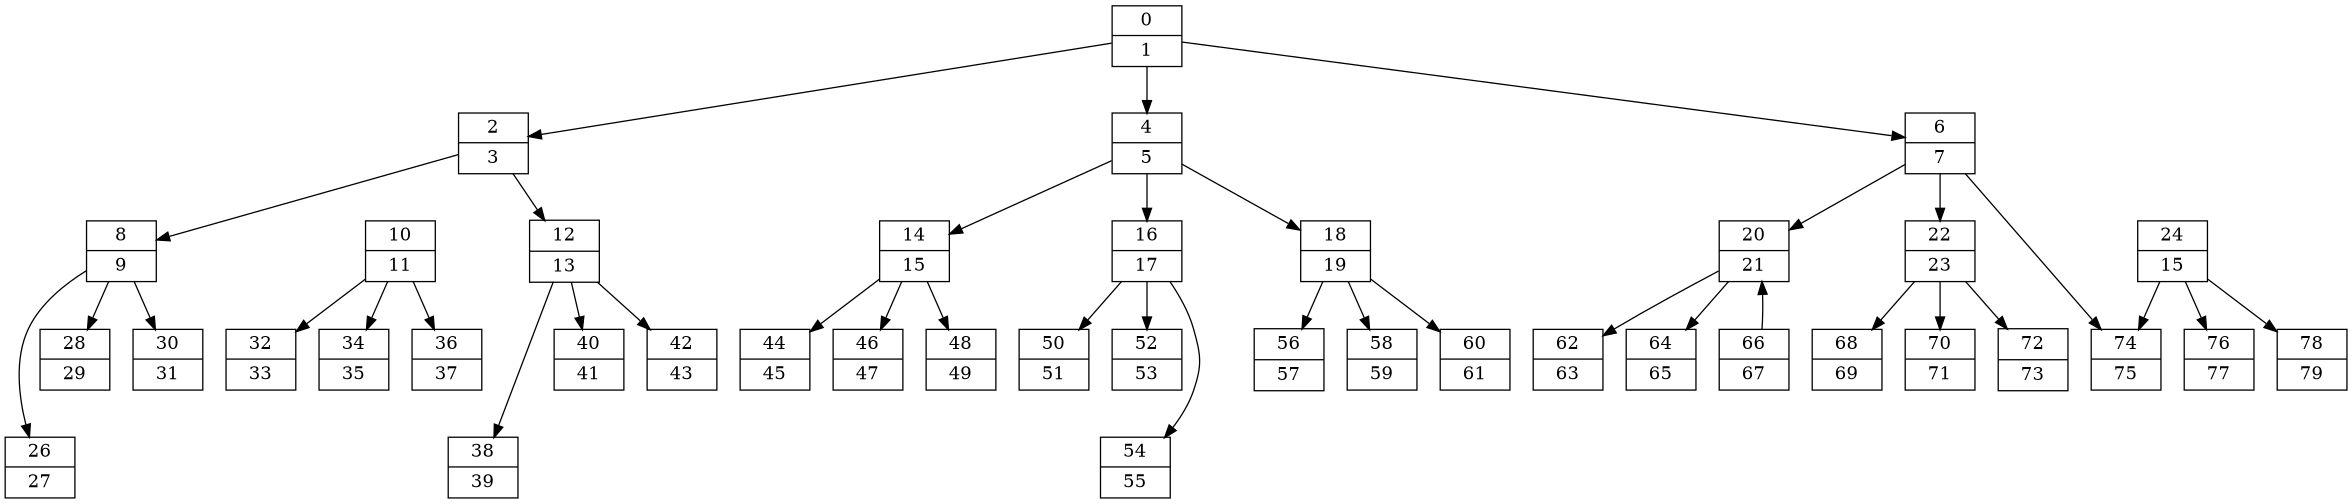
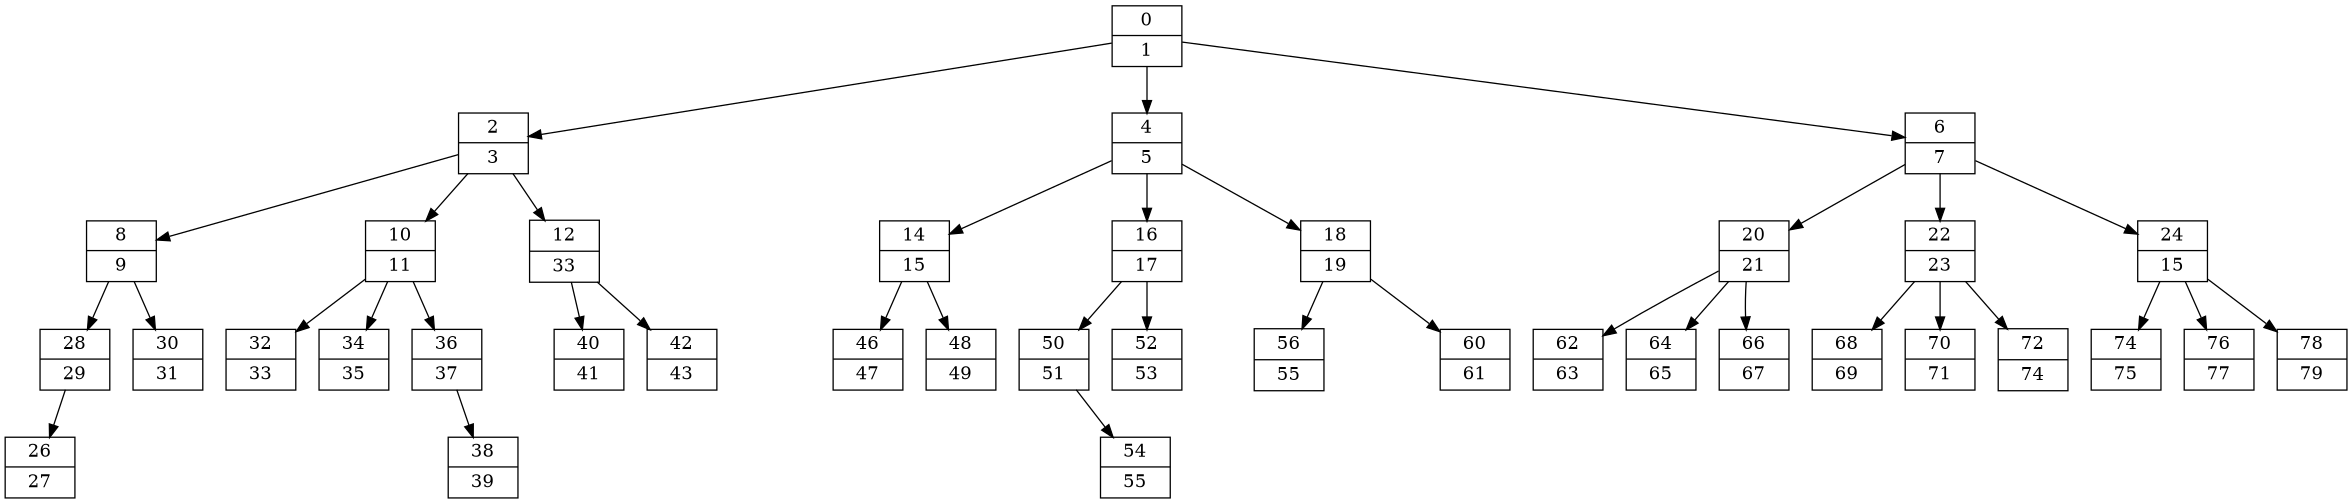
none -> (451, 192)
(2029, 247) -> (2051, 195)
(564, 266) -> (564, 266)
(1763, 312) -> (1745, 299)
(26, 336) -> (60, 407)
(526, 354) -> (463, 407)
(1199, 354) -> (1091, 408)
(775, 360) -> none
(1382, 360) -> none
(1289, 375) -> (1289, 375)
(2033, 375) -> (2033, 375)
